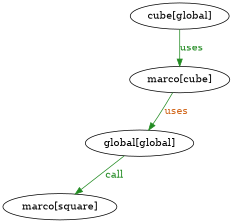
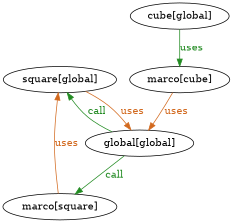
none -> (60, 80)
(163, 109) -> (163, 109)
